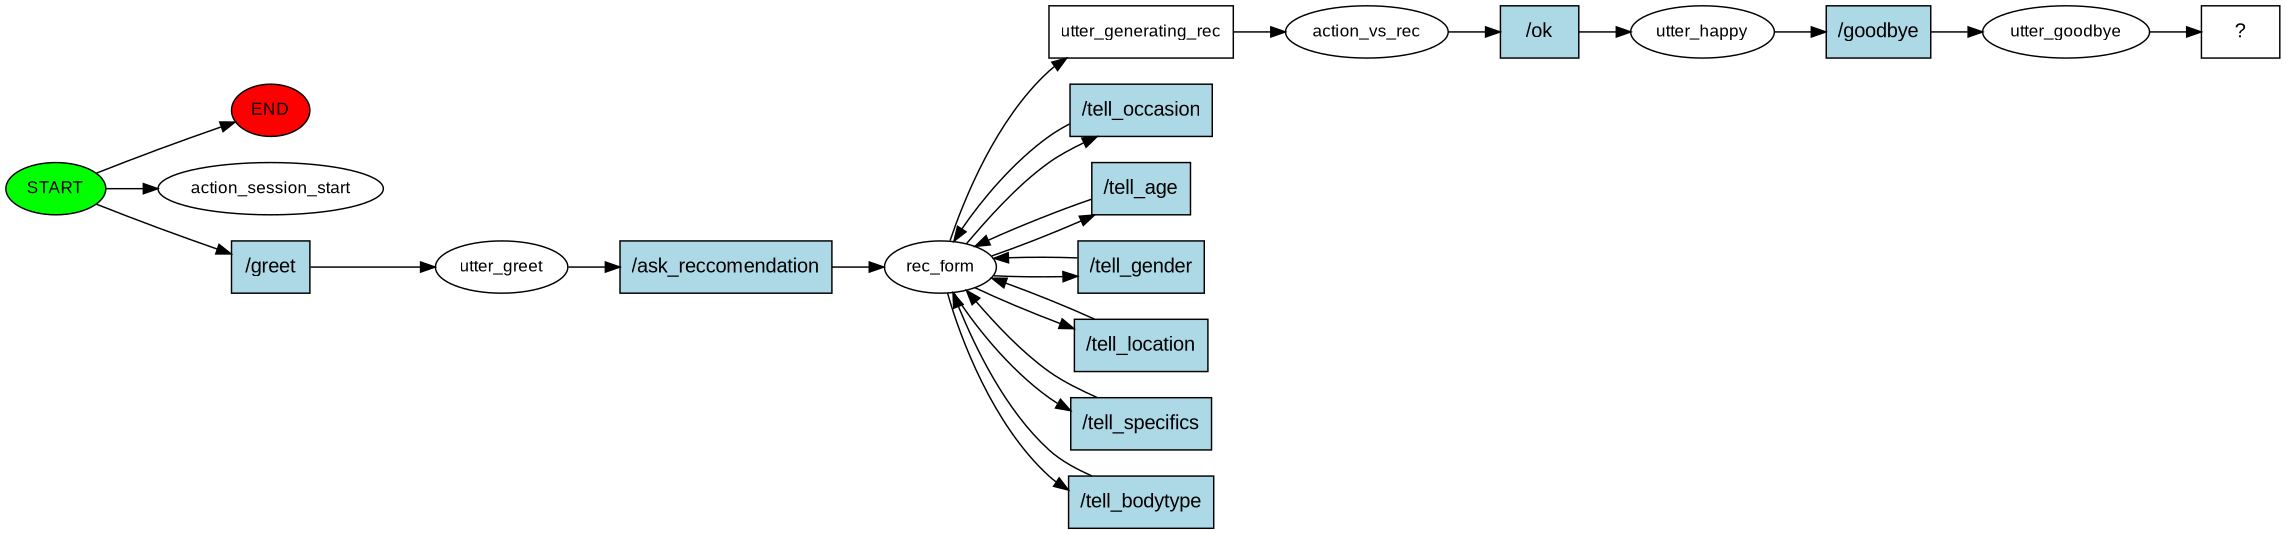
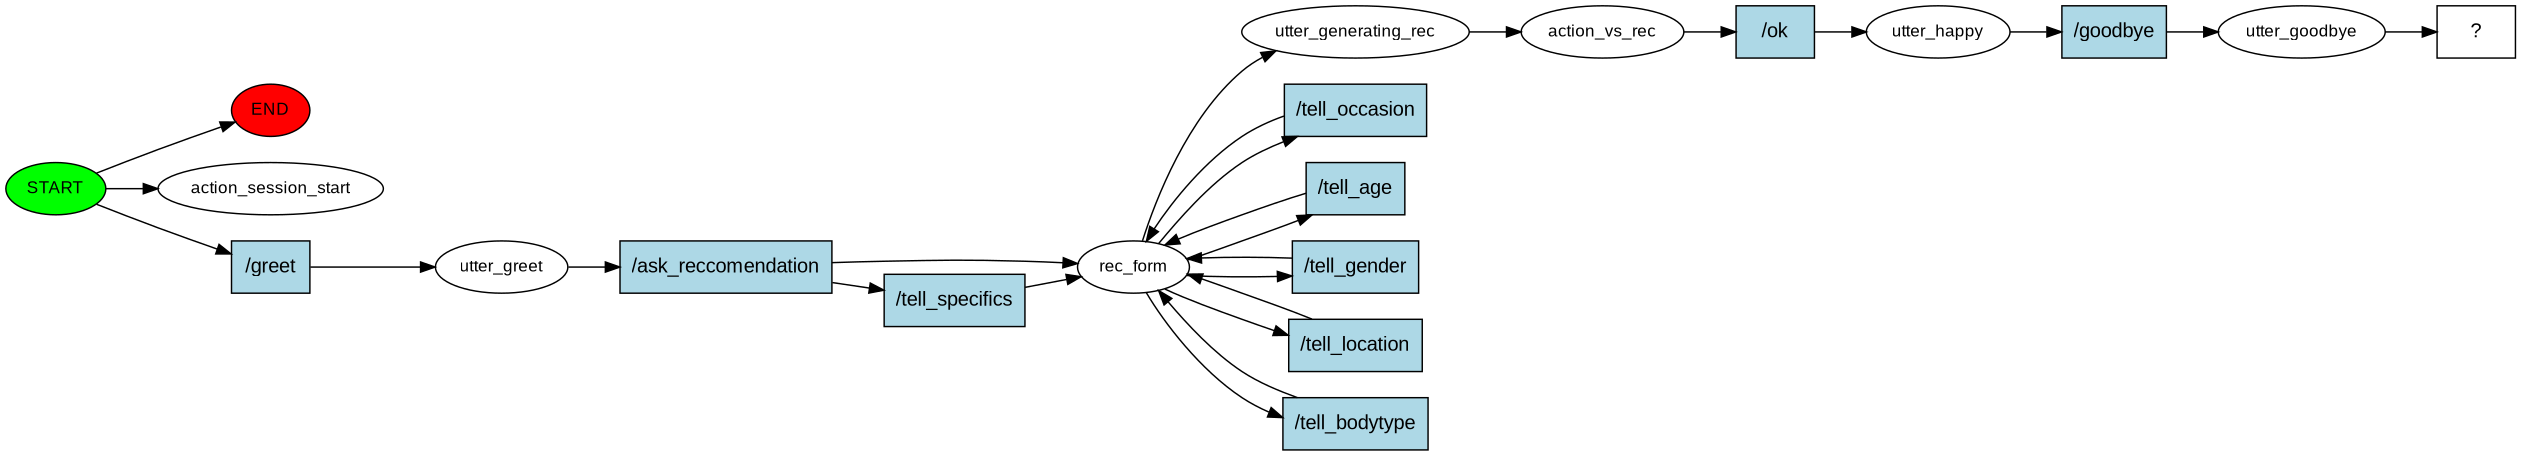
(1141, 32) -> (1355, 32)
(1000, 353) -> (851, 285)
